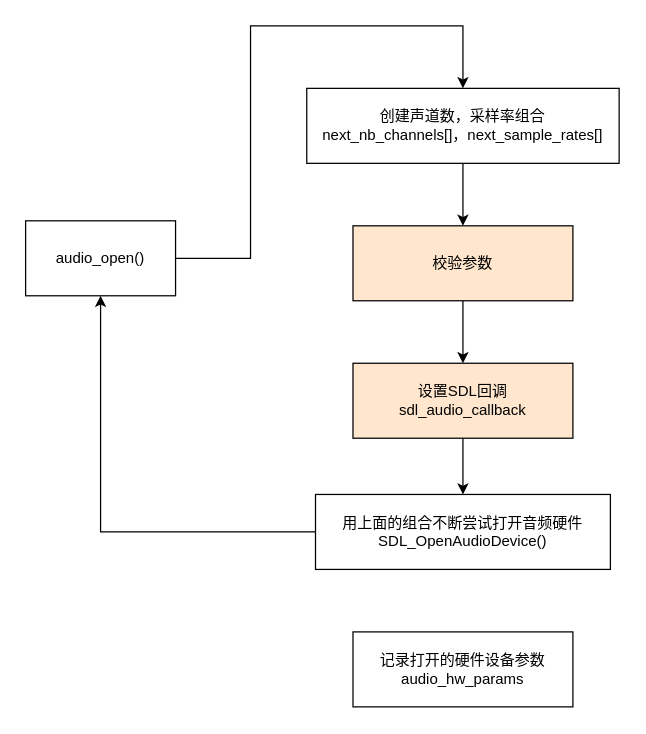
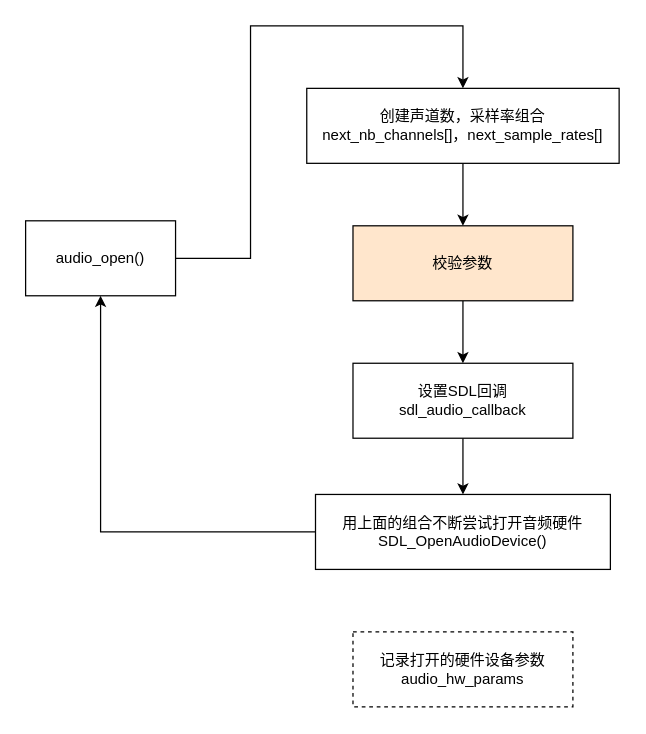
(463, 401) -> (463, 401)
(463, 669) -> (463, 669)
